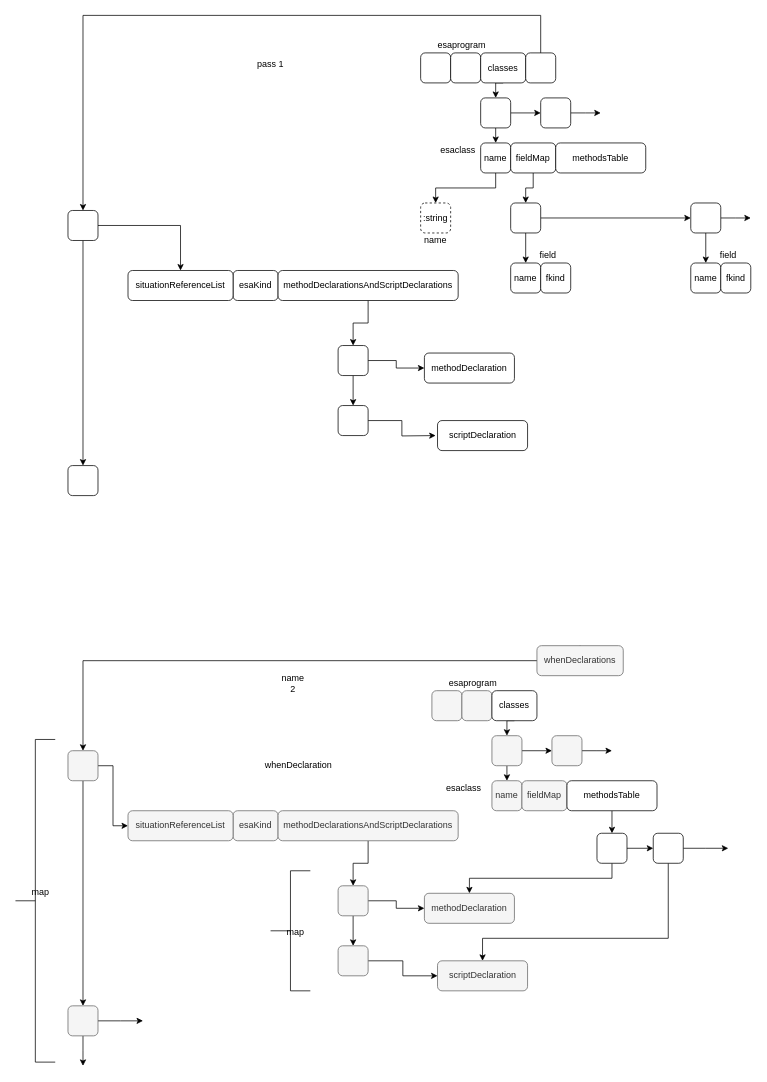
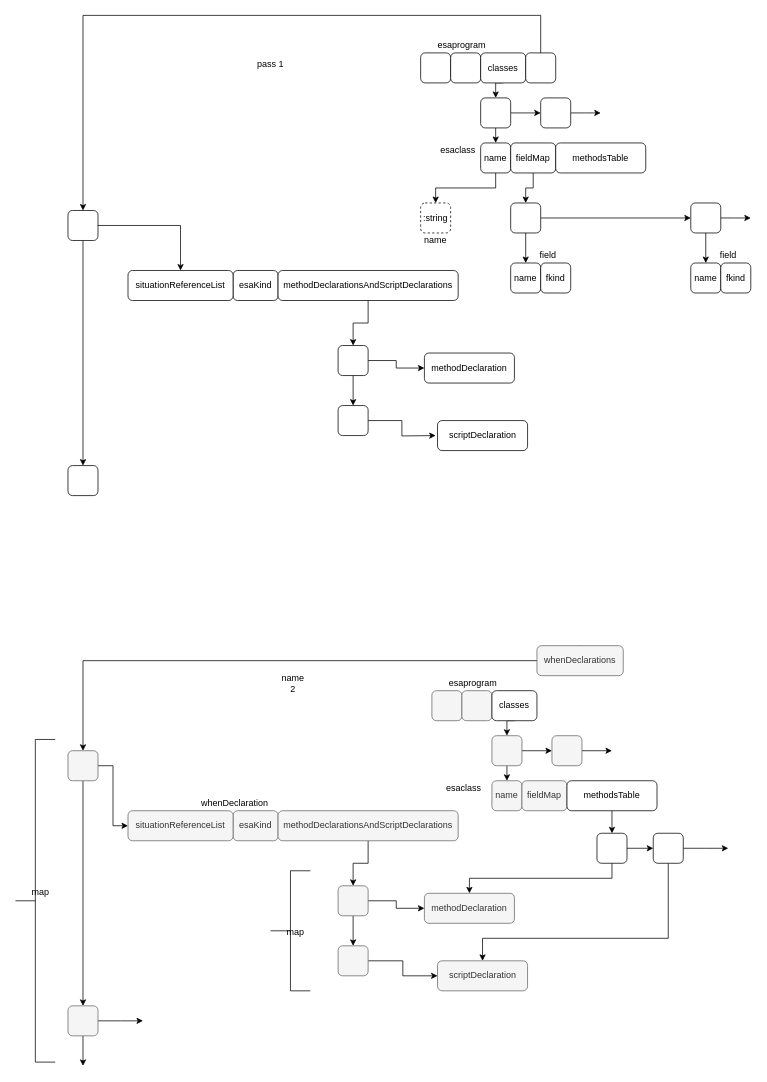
(299, 765) -> (235, 803)
